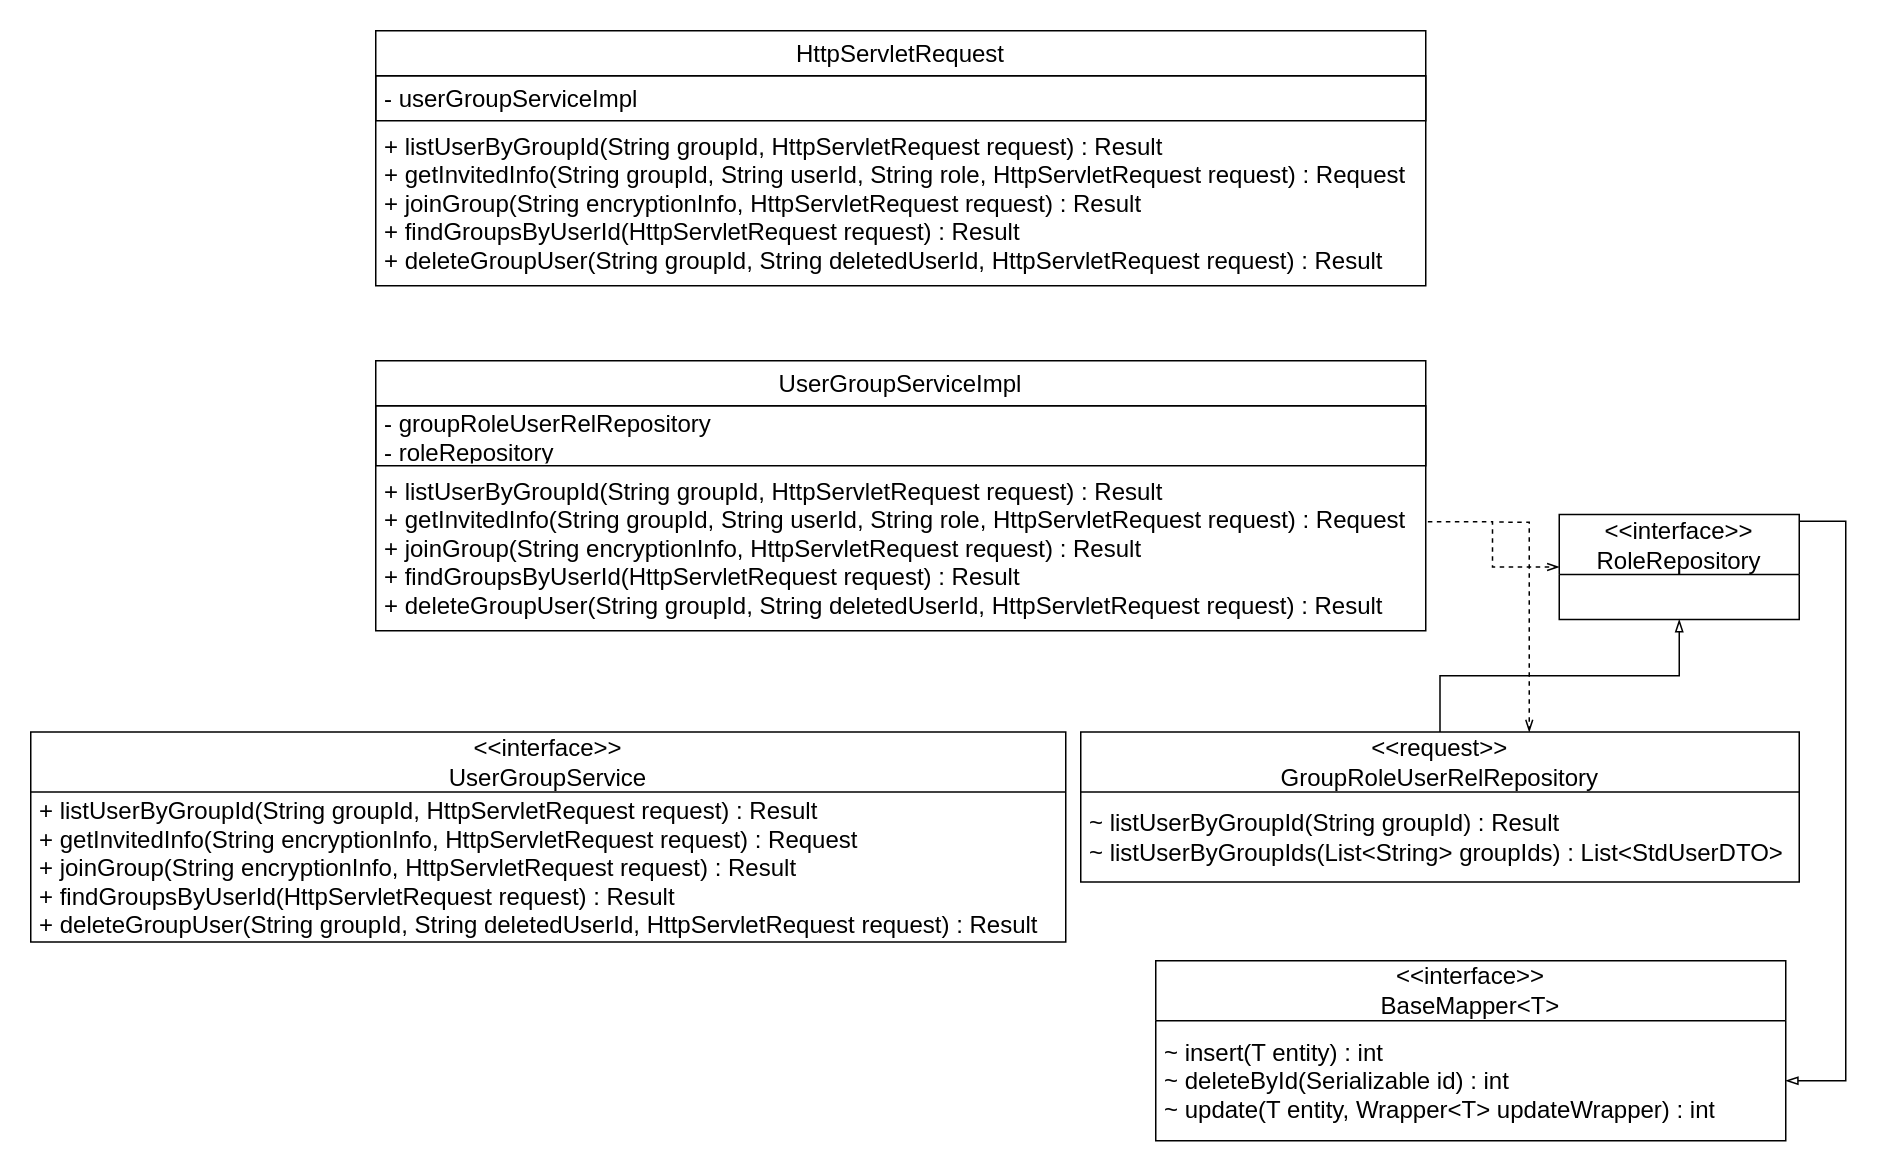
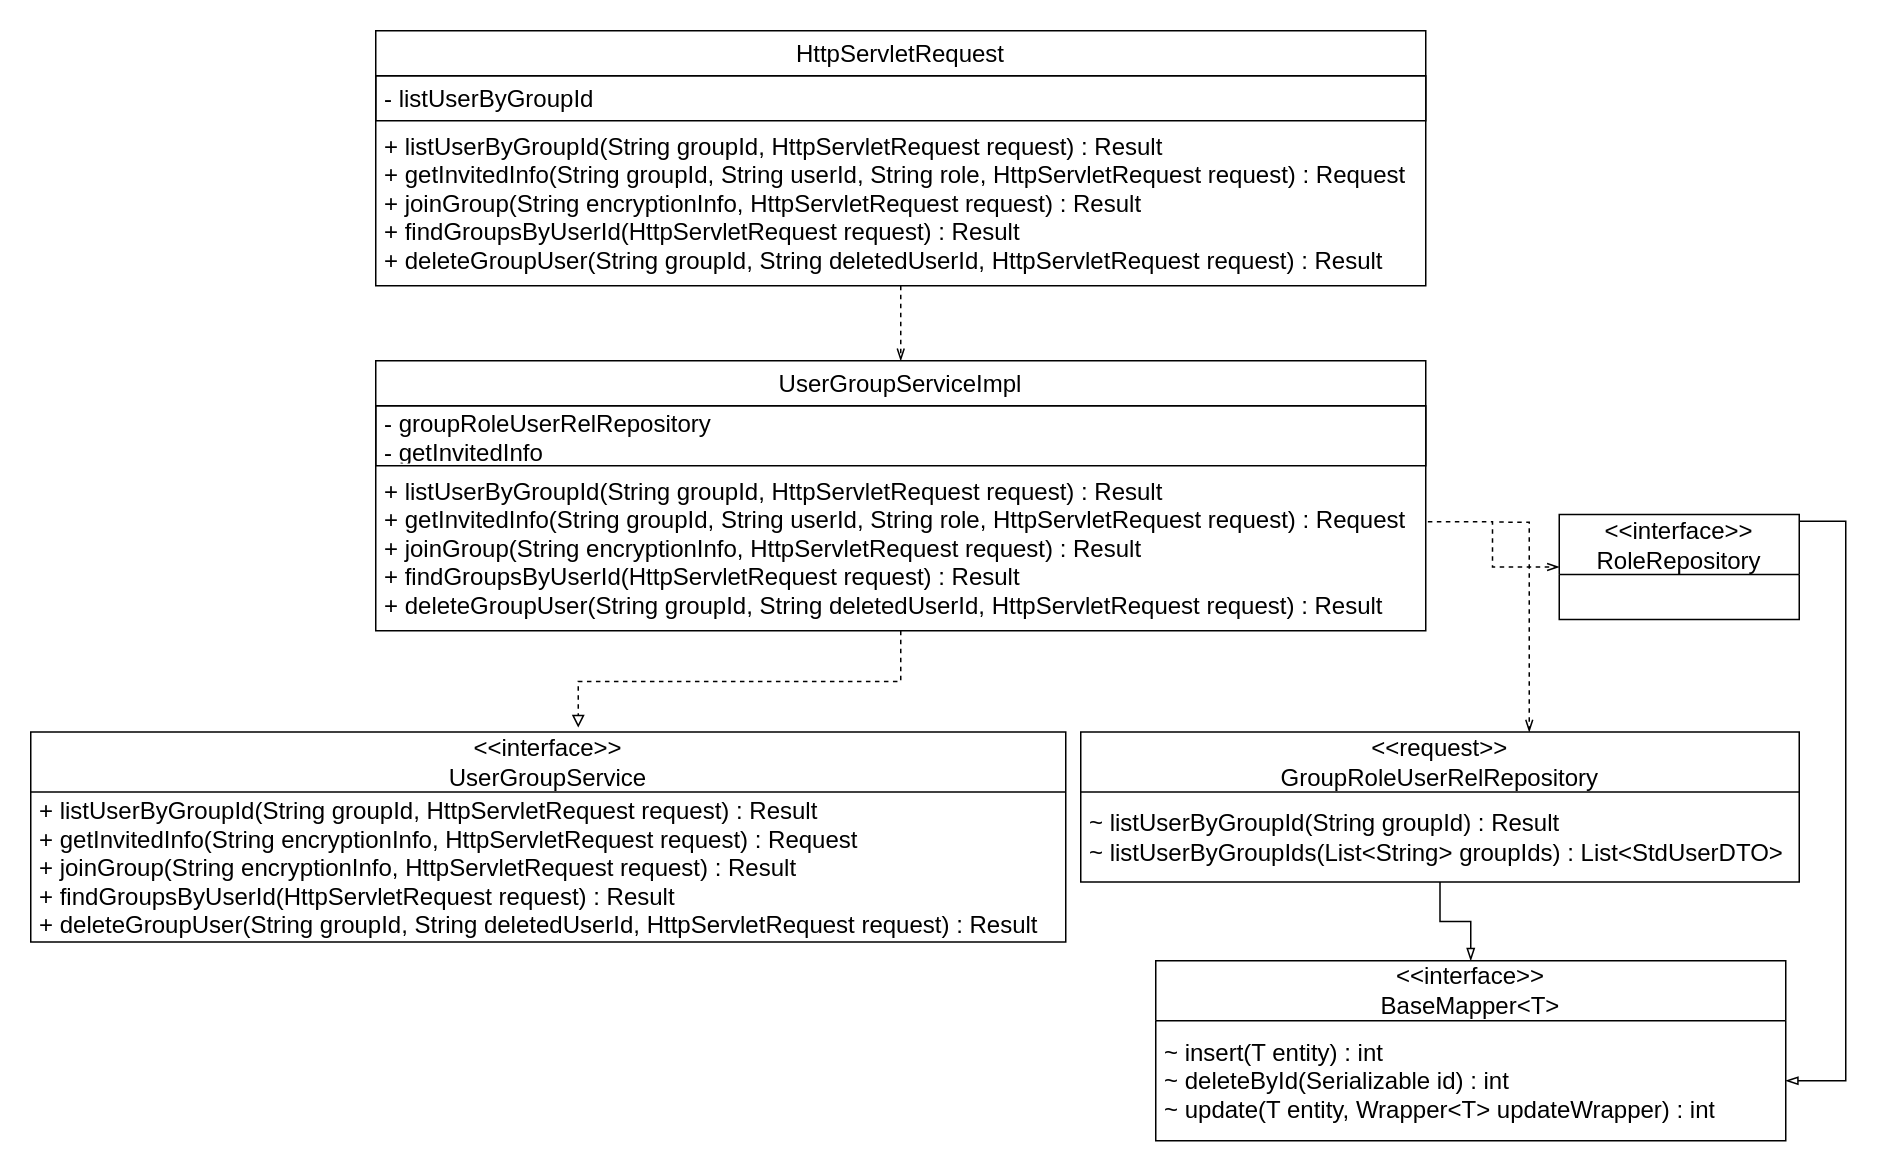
(523, 98) -> (503, 98)
none -> (901, 322)
(560, 436) -> (560, 436)
(1553, 676) -> (1450, 921)
none -> (748, 681)
